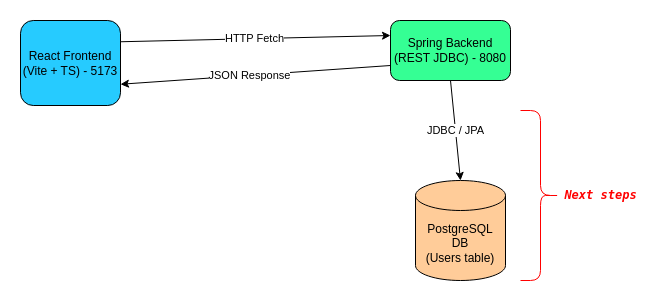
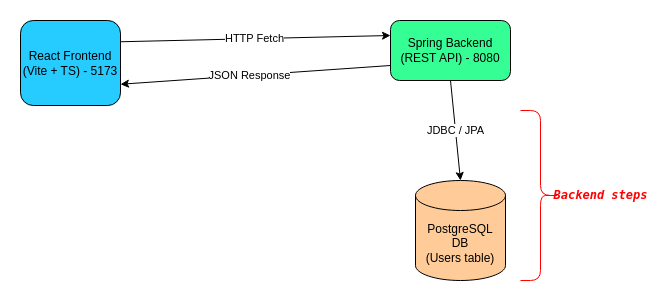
(451, 51) -> (451, 51)
(601, 196) -> (601, 196)
